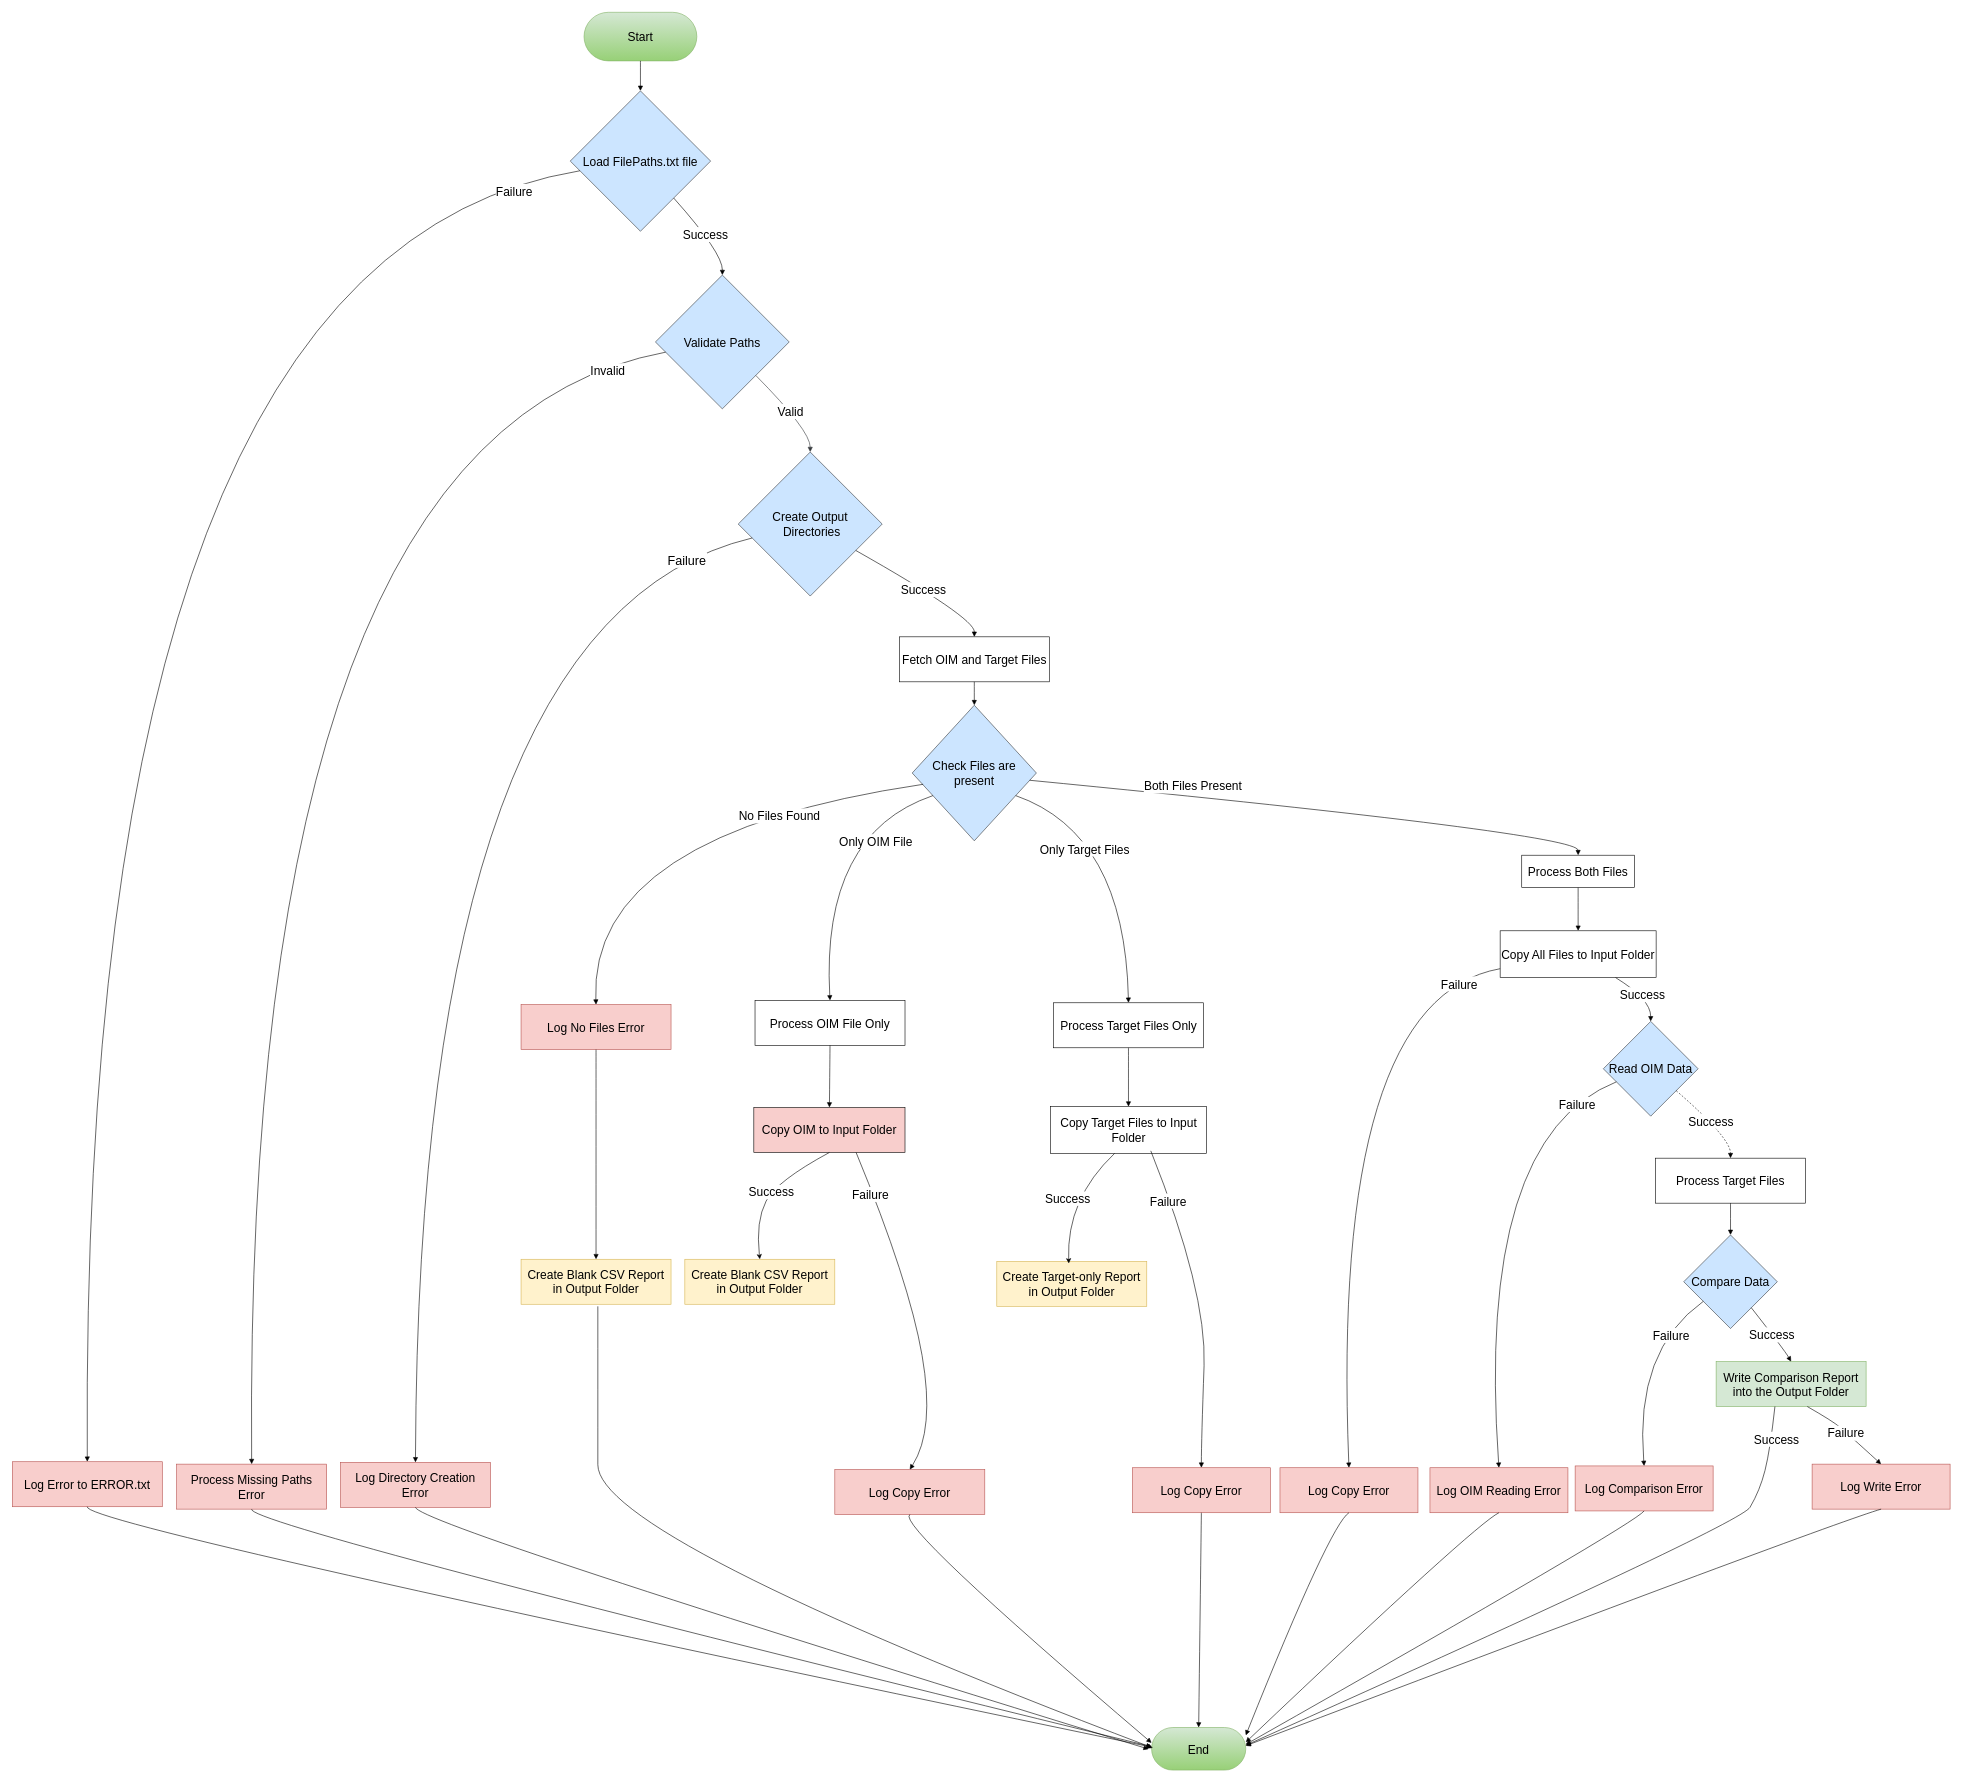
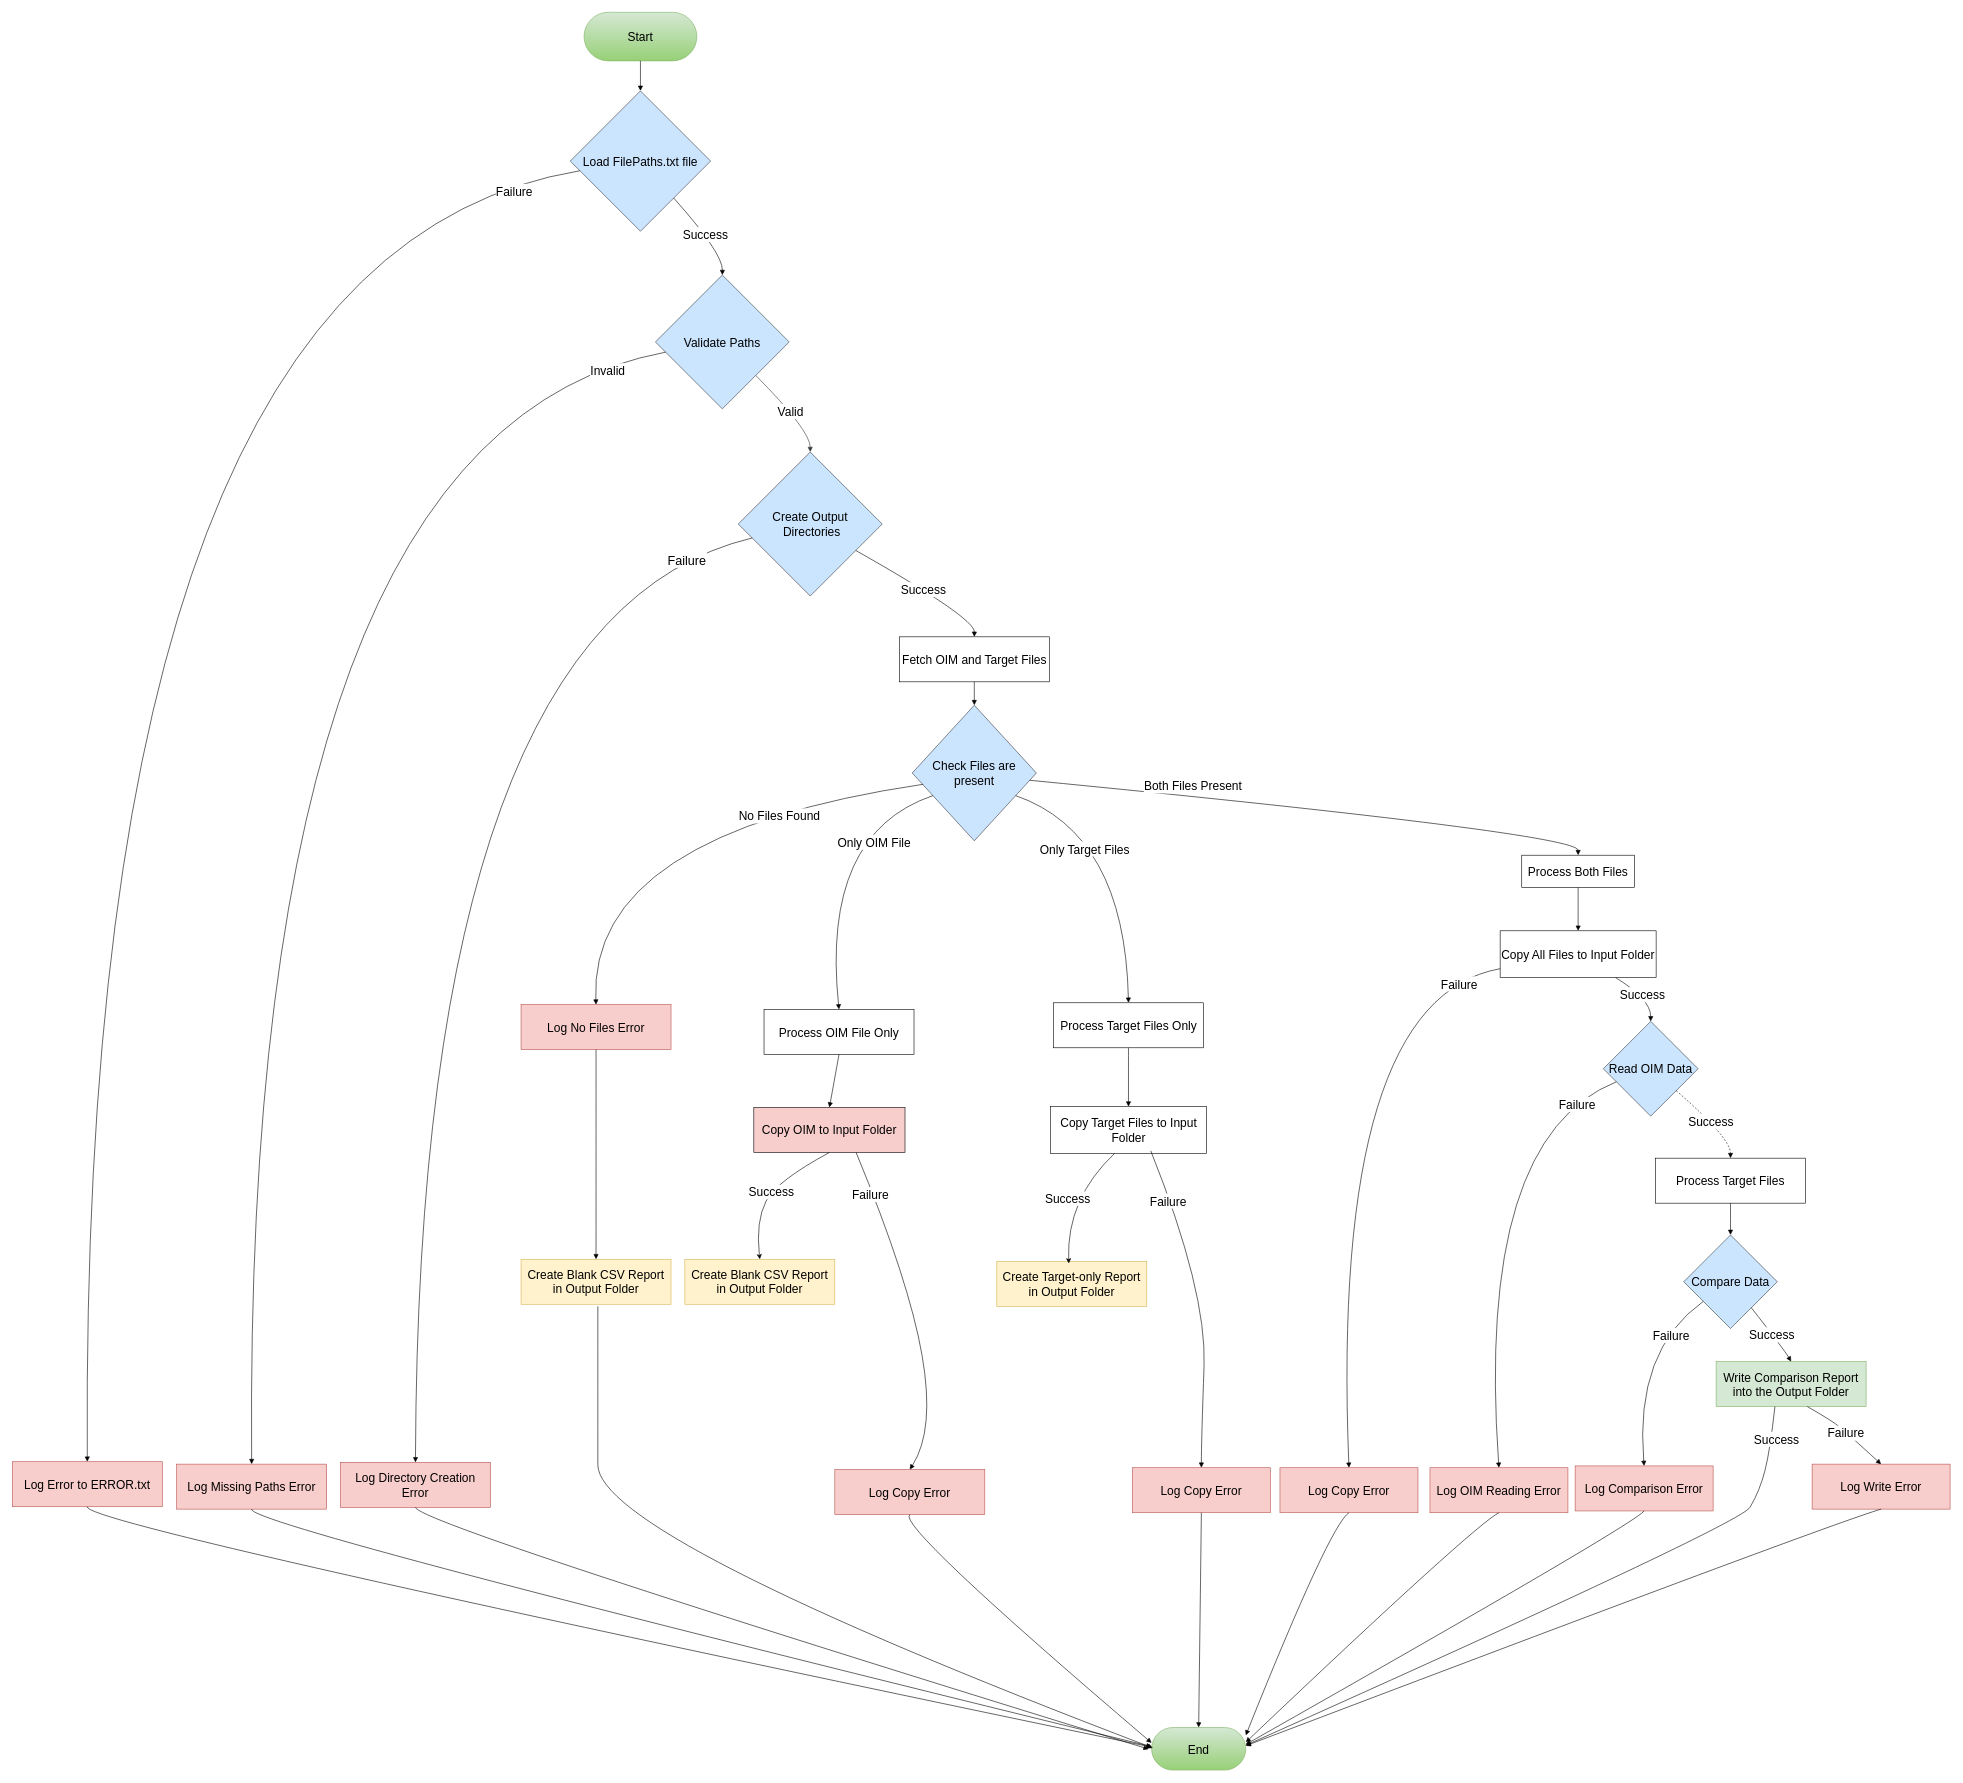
(830, 1023) -> (839, 1032)
(252, 1487) -> (252, 1487)
